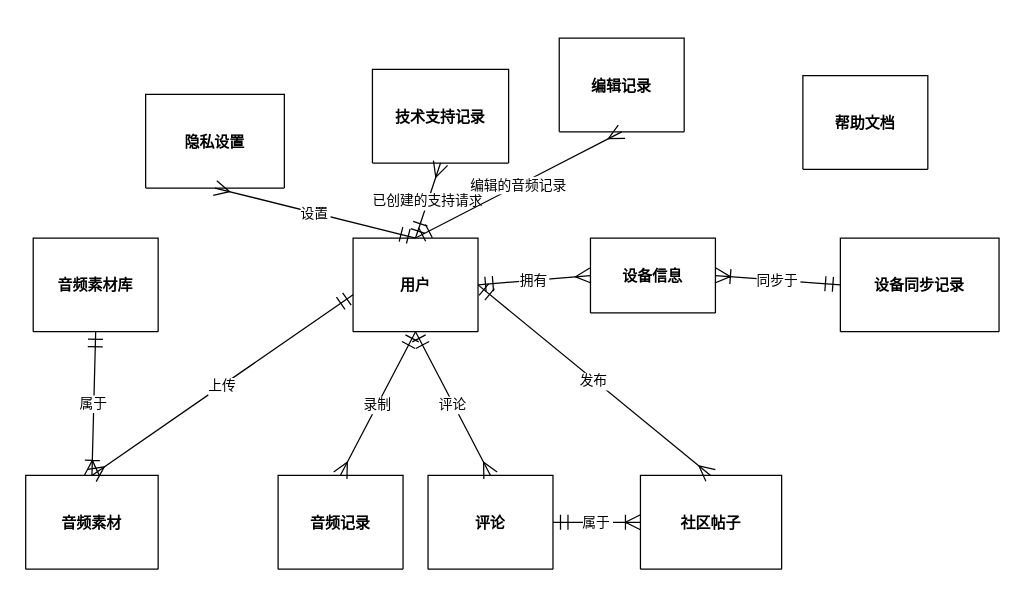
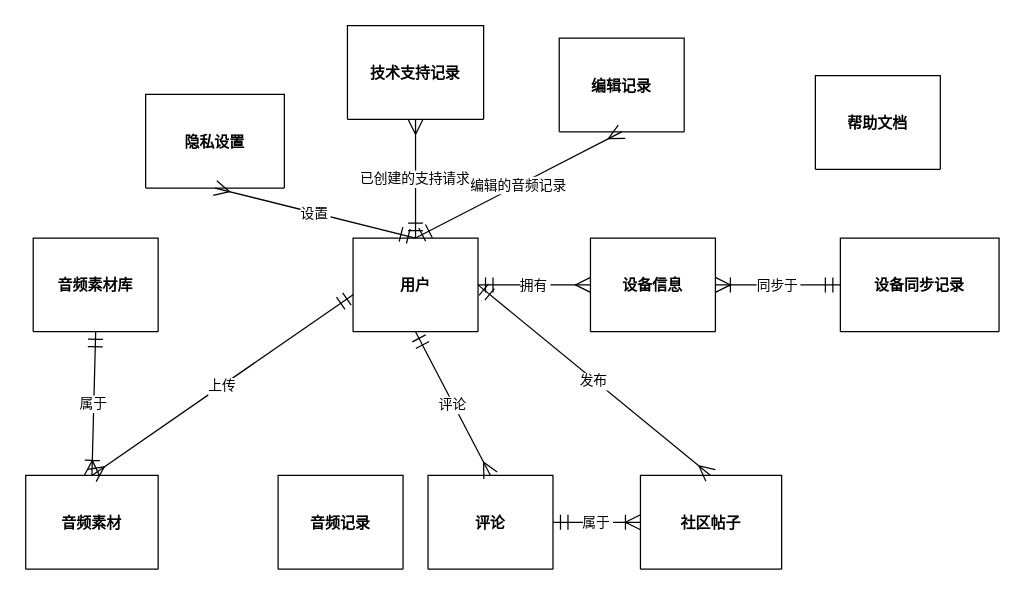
(441, 116) -> (416, 73)
(866, 123) -> (878, 123)
(653, 276) -> (653, 285)
(377, 405) -> none
